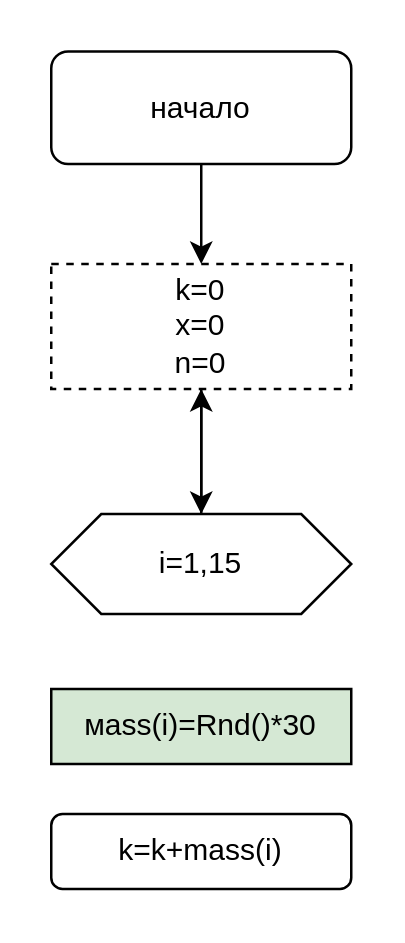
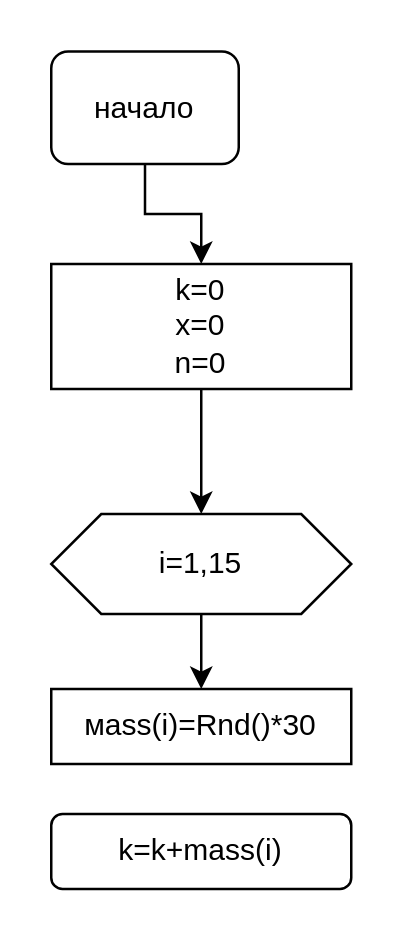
(201, 108) -> (145, 108)
(201, 326) -> (201, 326)
(201, 512) -> (201, 660)
(201, 726) -> (201, 726)
